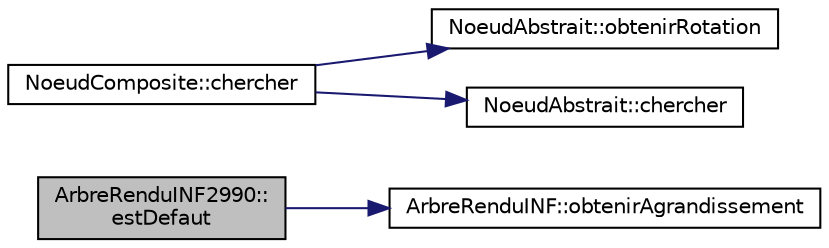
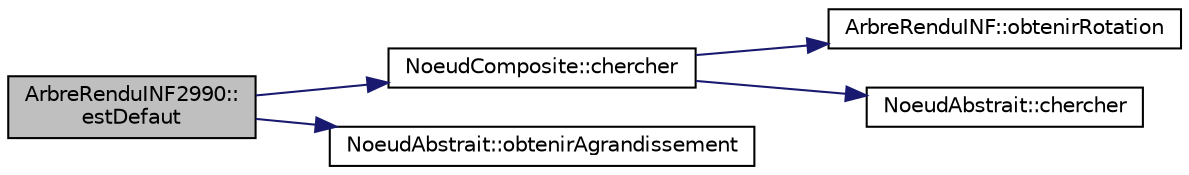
(605, 29) -> (1005, 29)
none -> (312, 90)
(605, 208) -> (542, 146)
